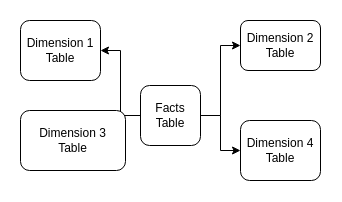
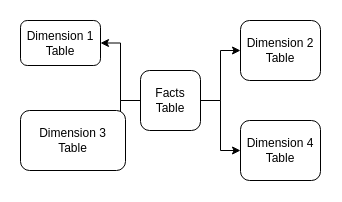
(281, 46) -> (281, 51)
(61, 51) -> (61, 43)
(171, 116) -> (171, 101)
